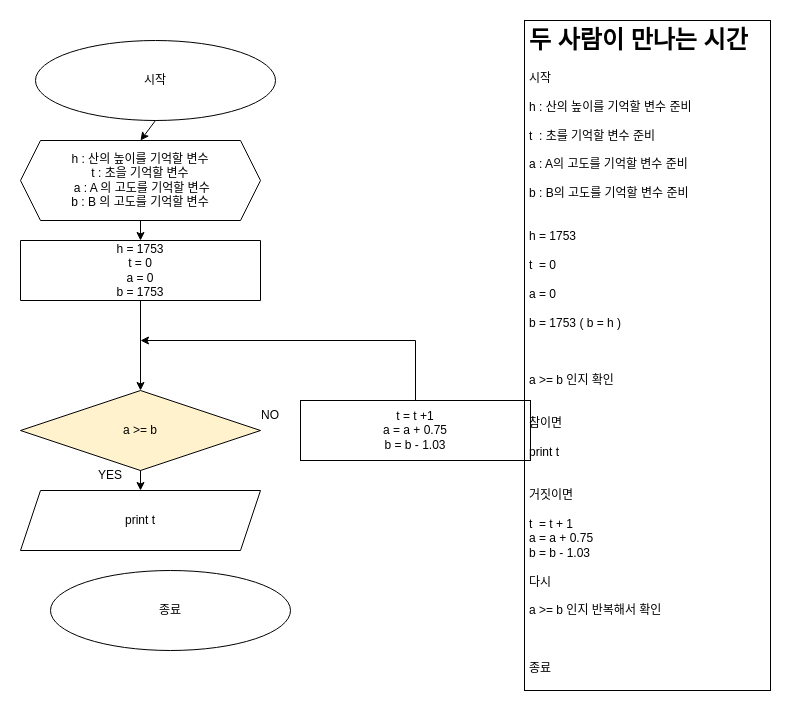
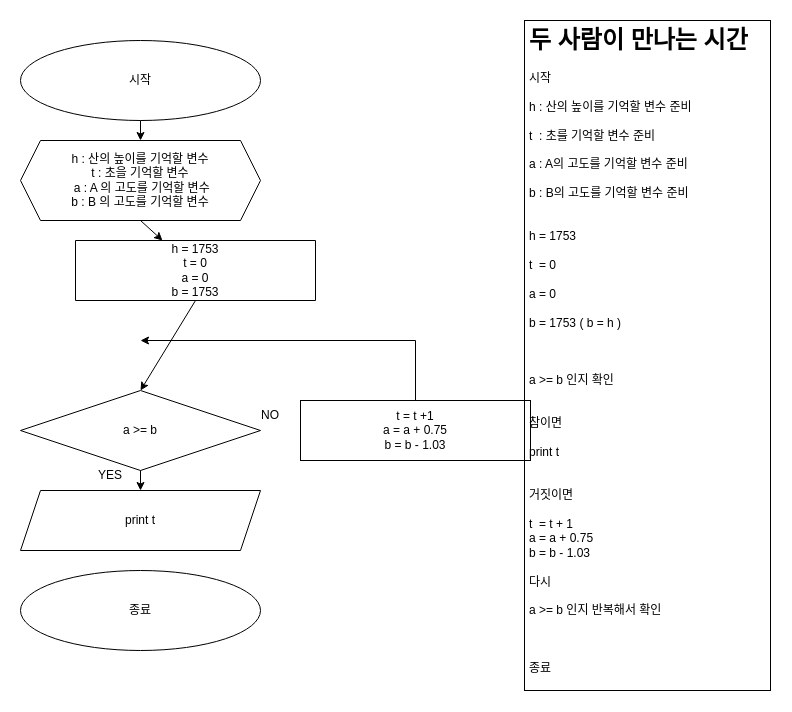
(156, 81) -> (141, 81)
(141, 271) -> (196, 271)
(141, 431) -> (141, 431)
(171, 611) -> (141, 611)
